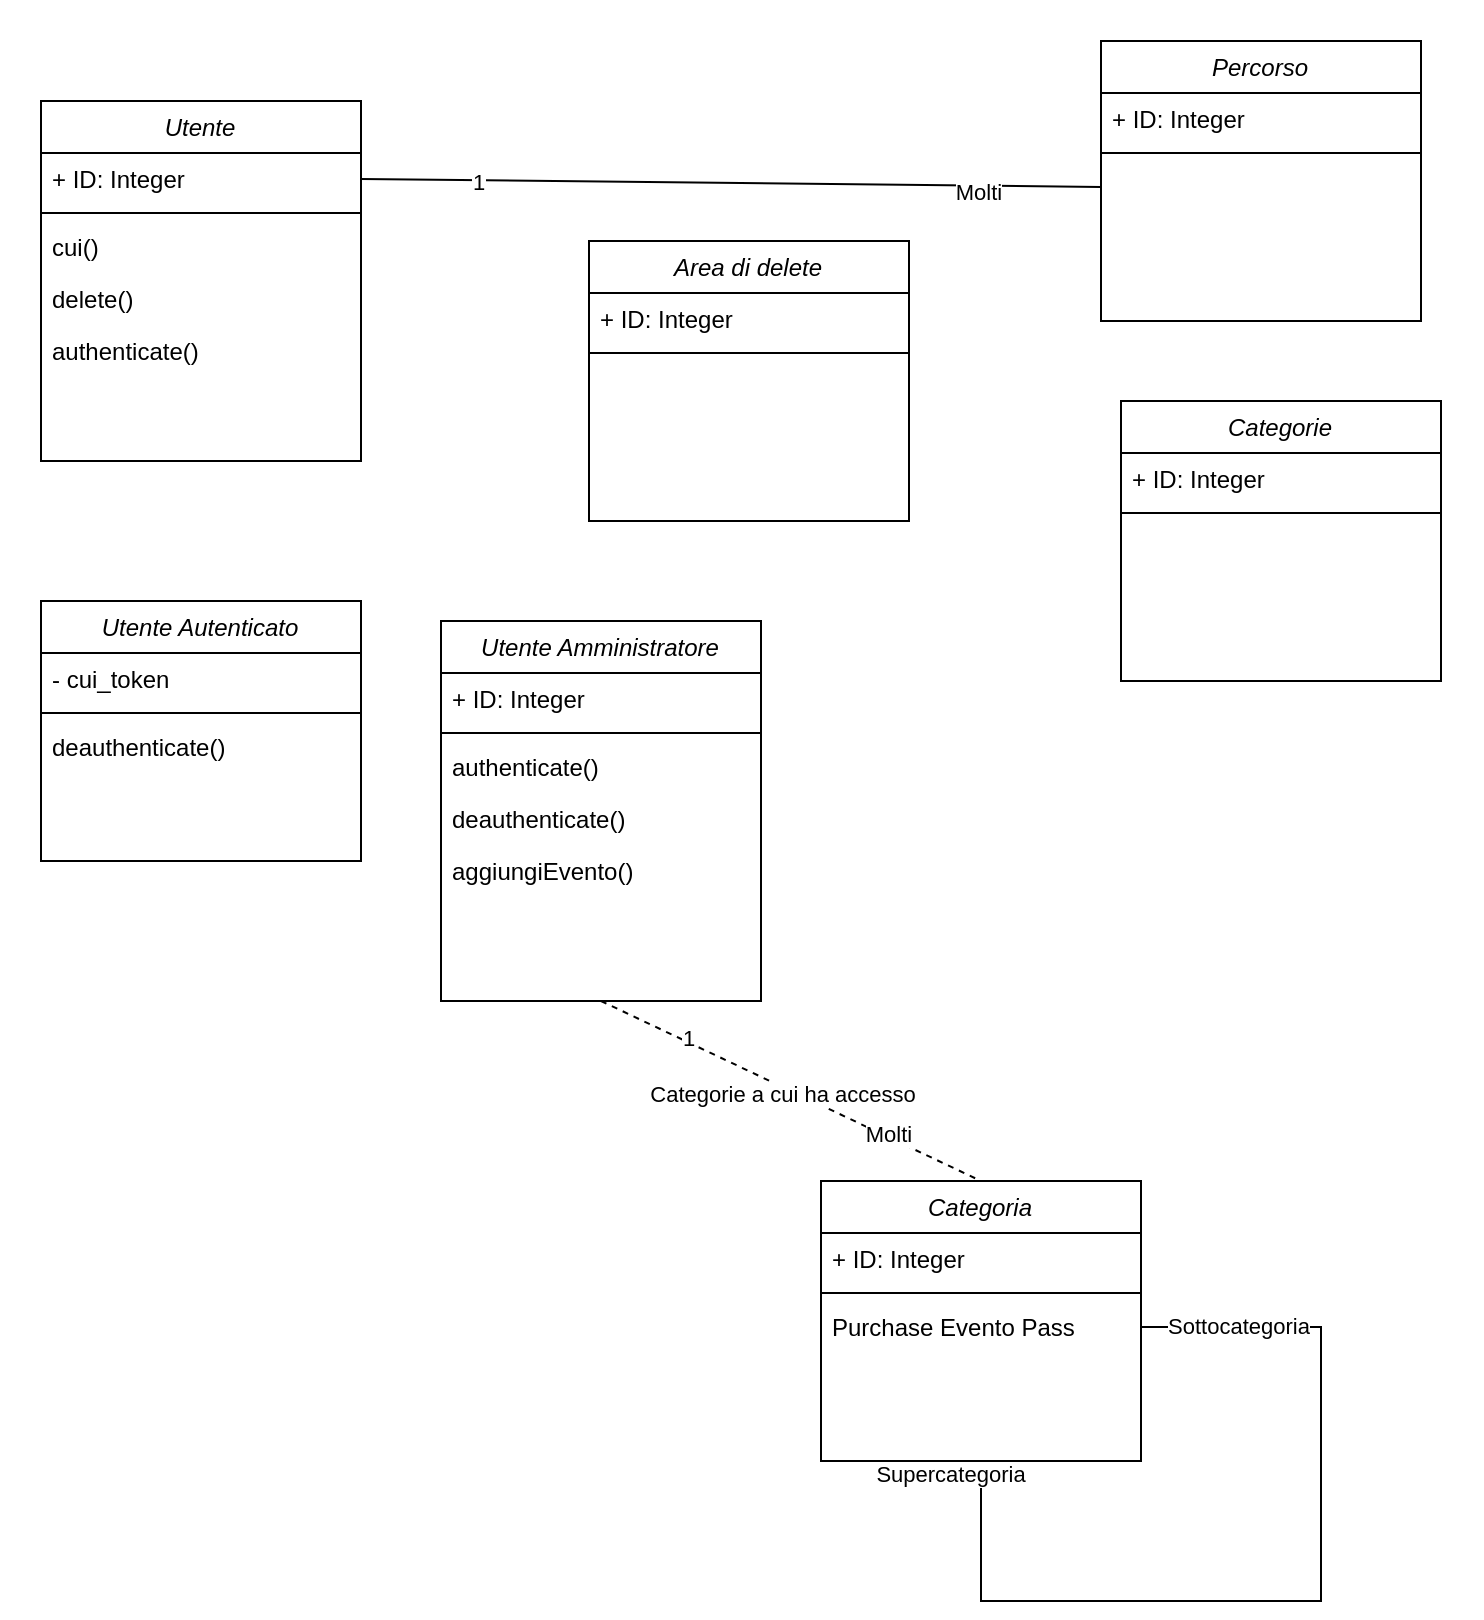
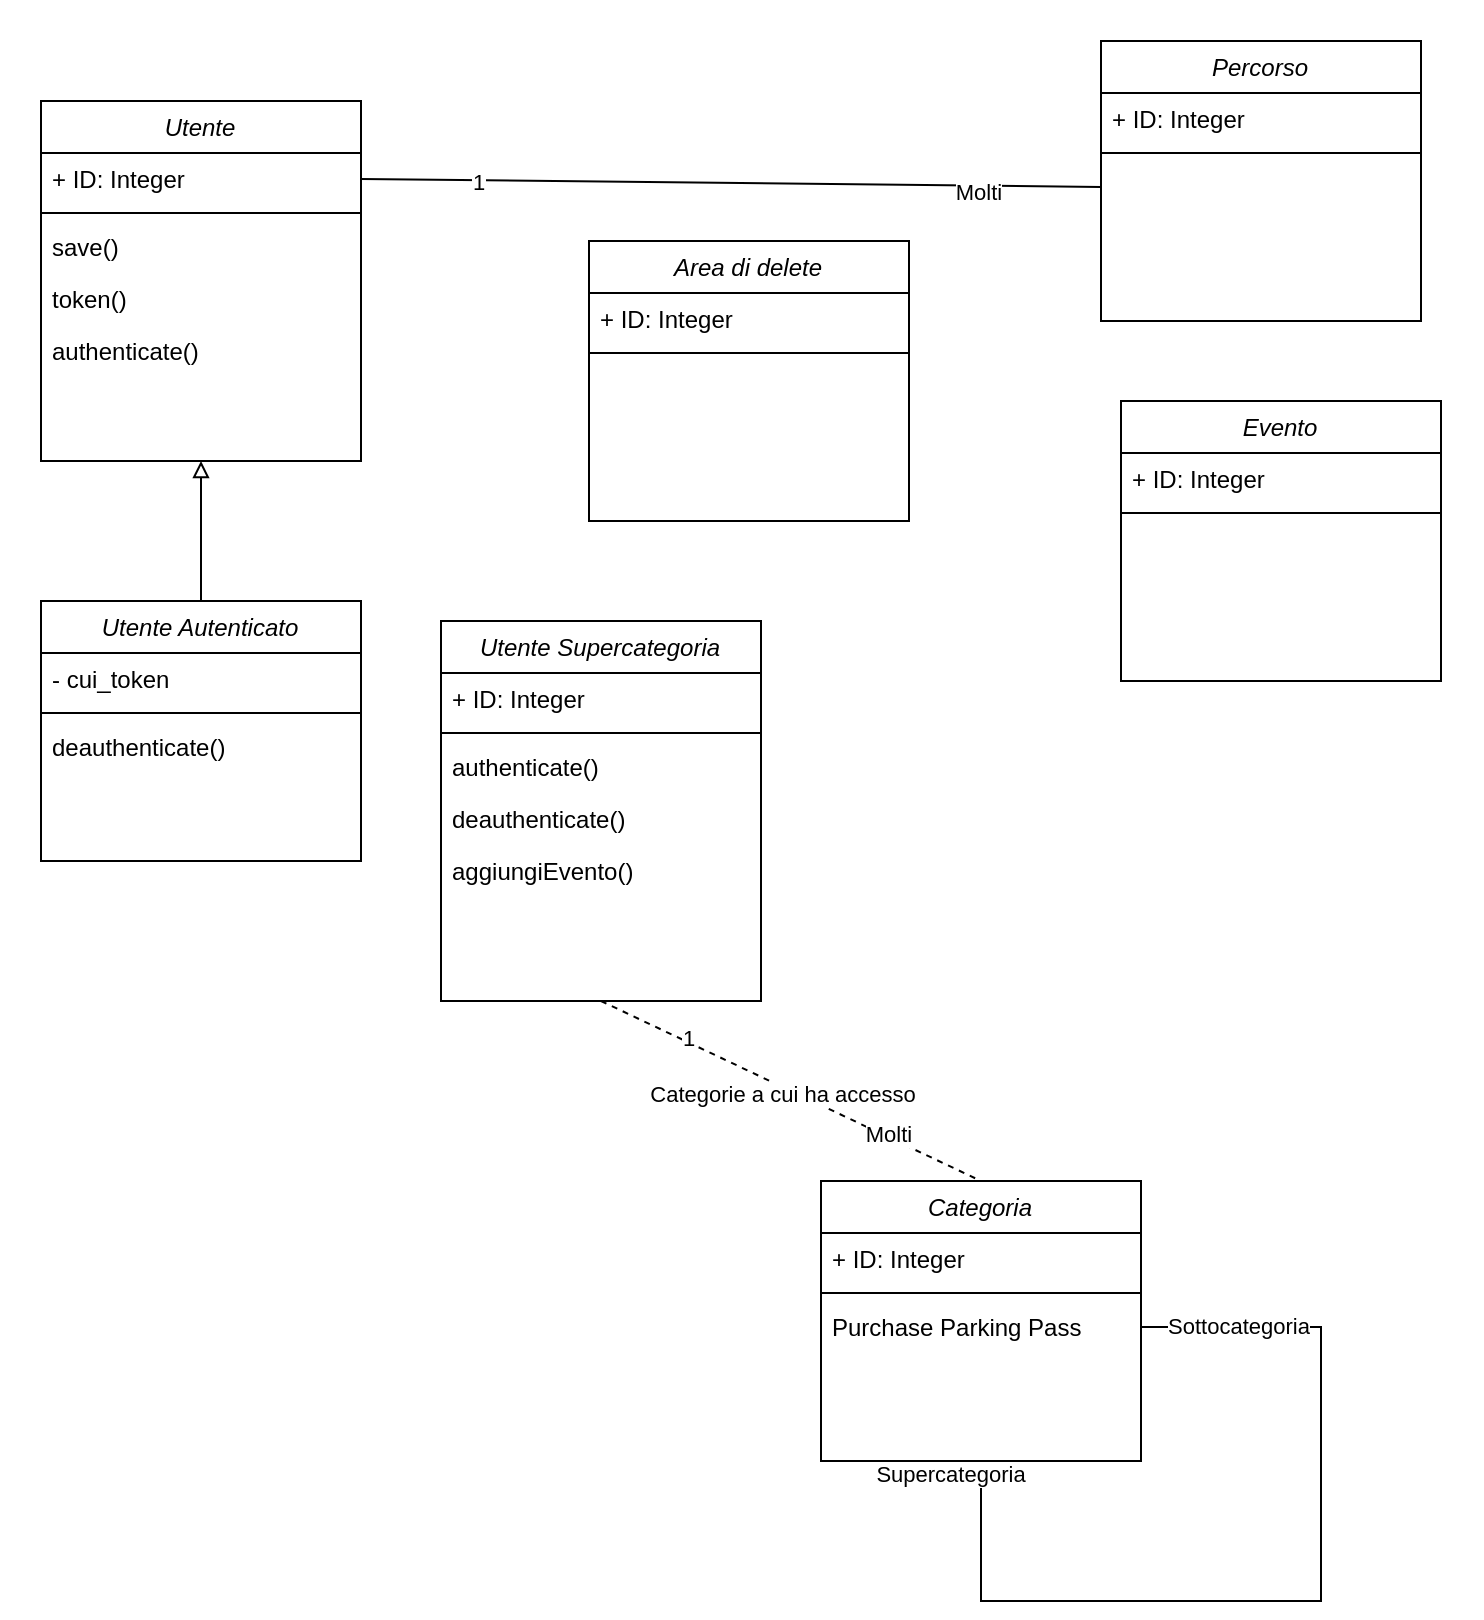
(82, 248) -> (92, 248)
(103, 300) -> (99, 300)
(1280, 428) -> (1280, 428)
none -> (201, 540)
(600, 648) -> (600, 648)
(960, 1328) -> (964, 1328)
